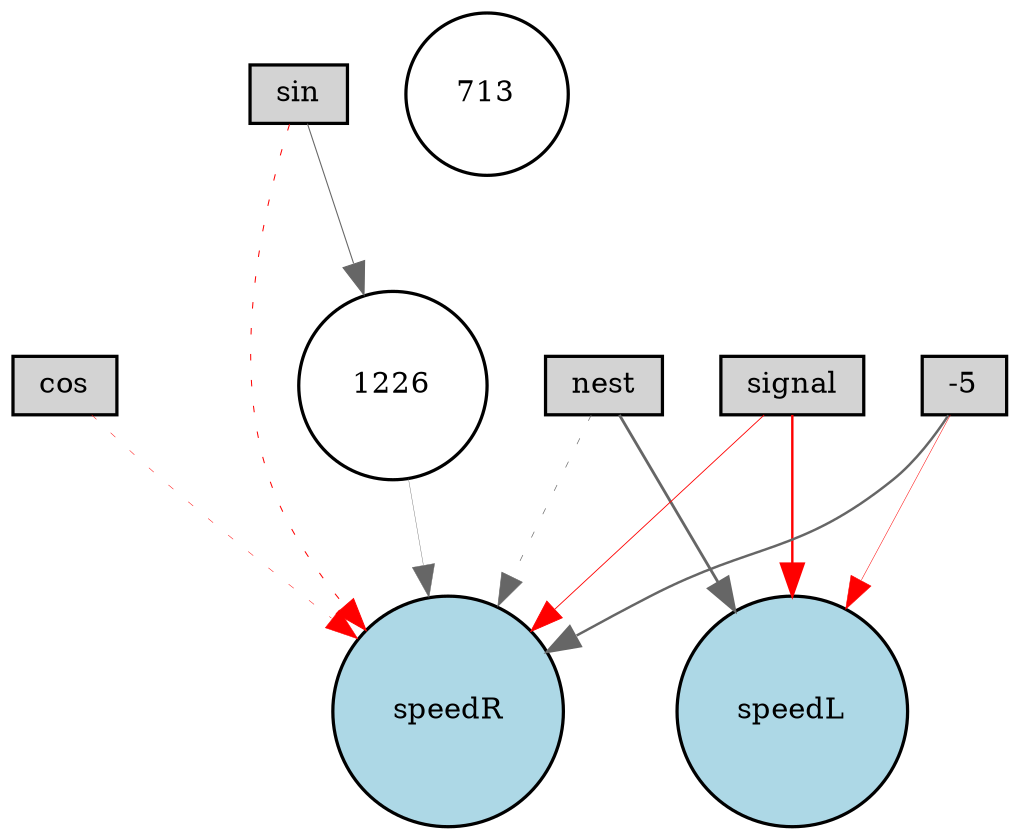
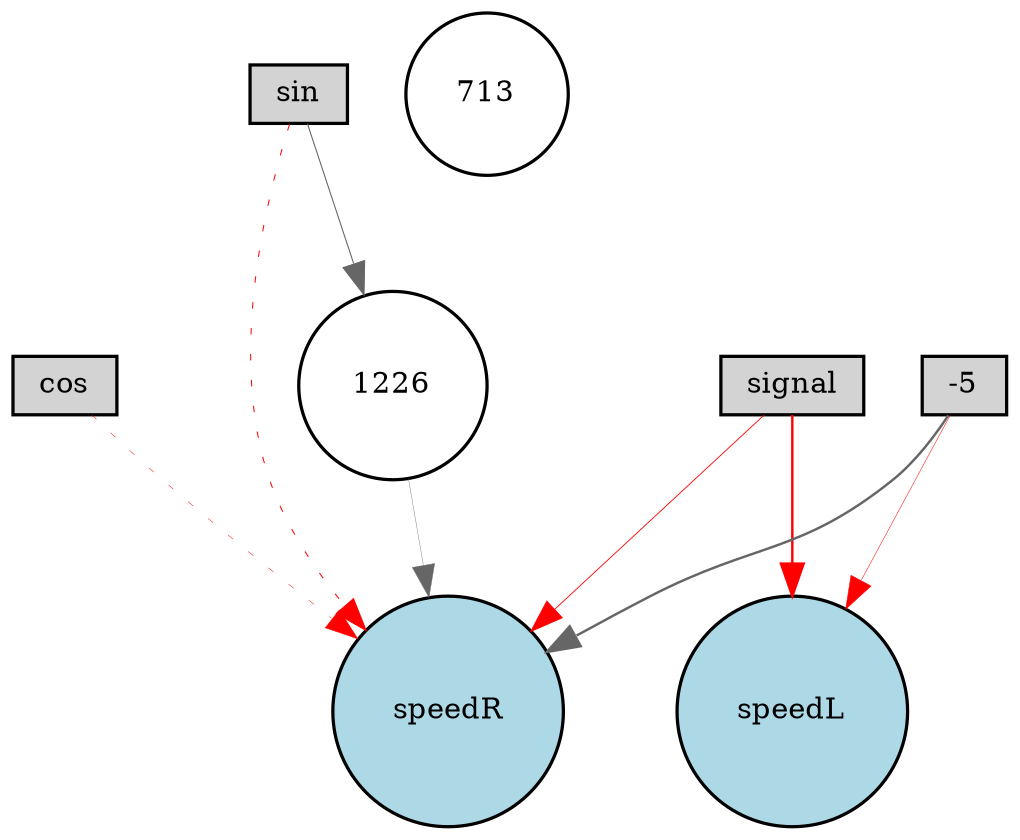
(604, 386) -> none
